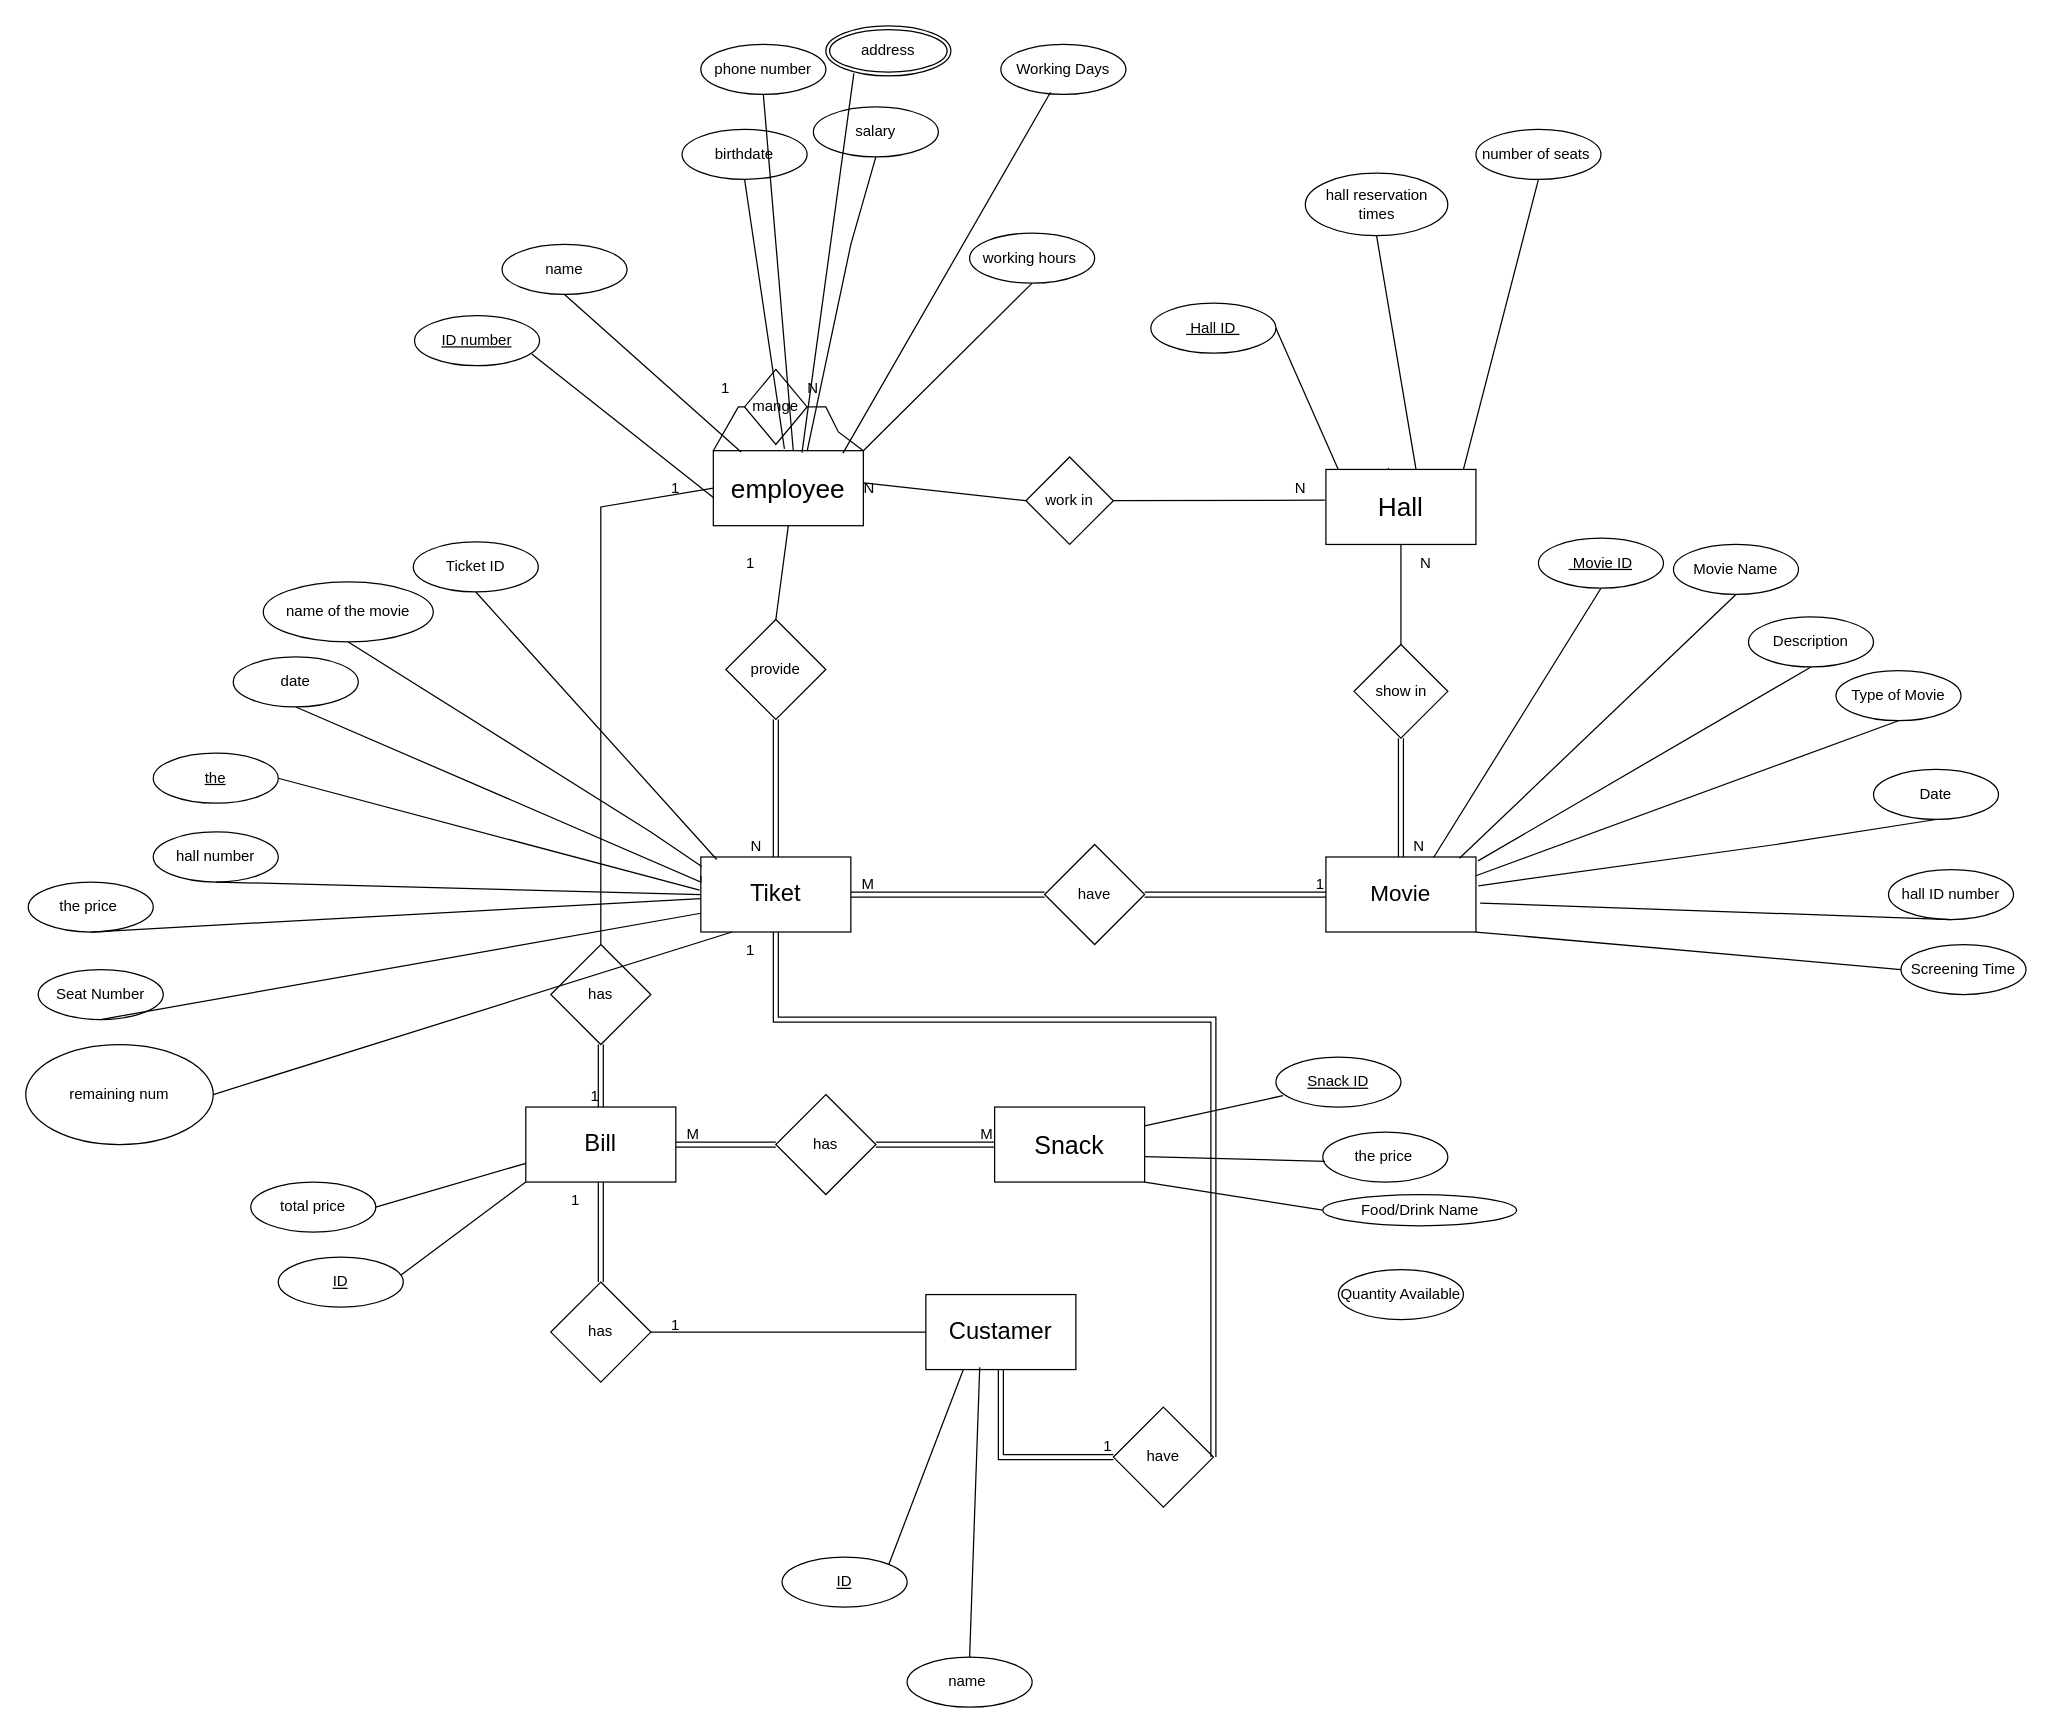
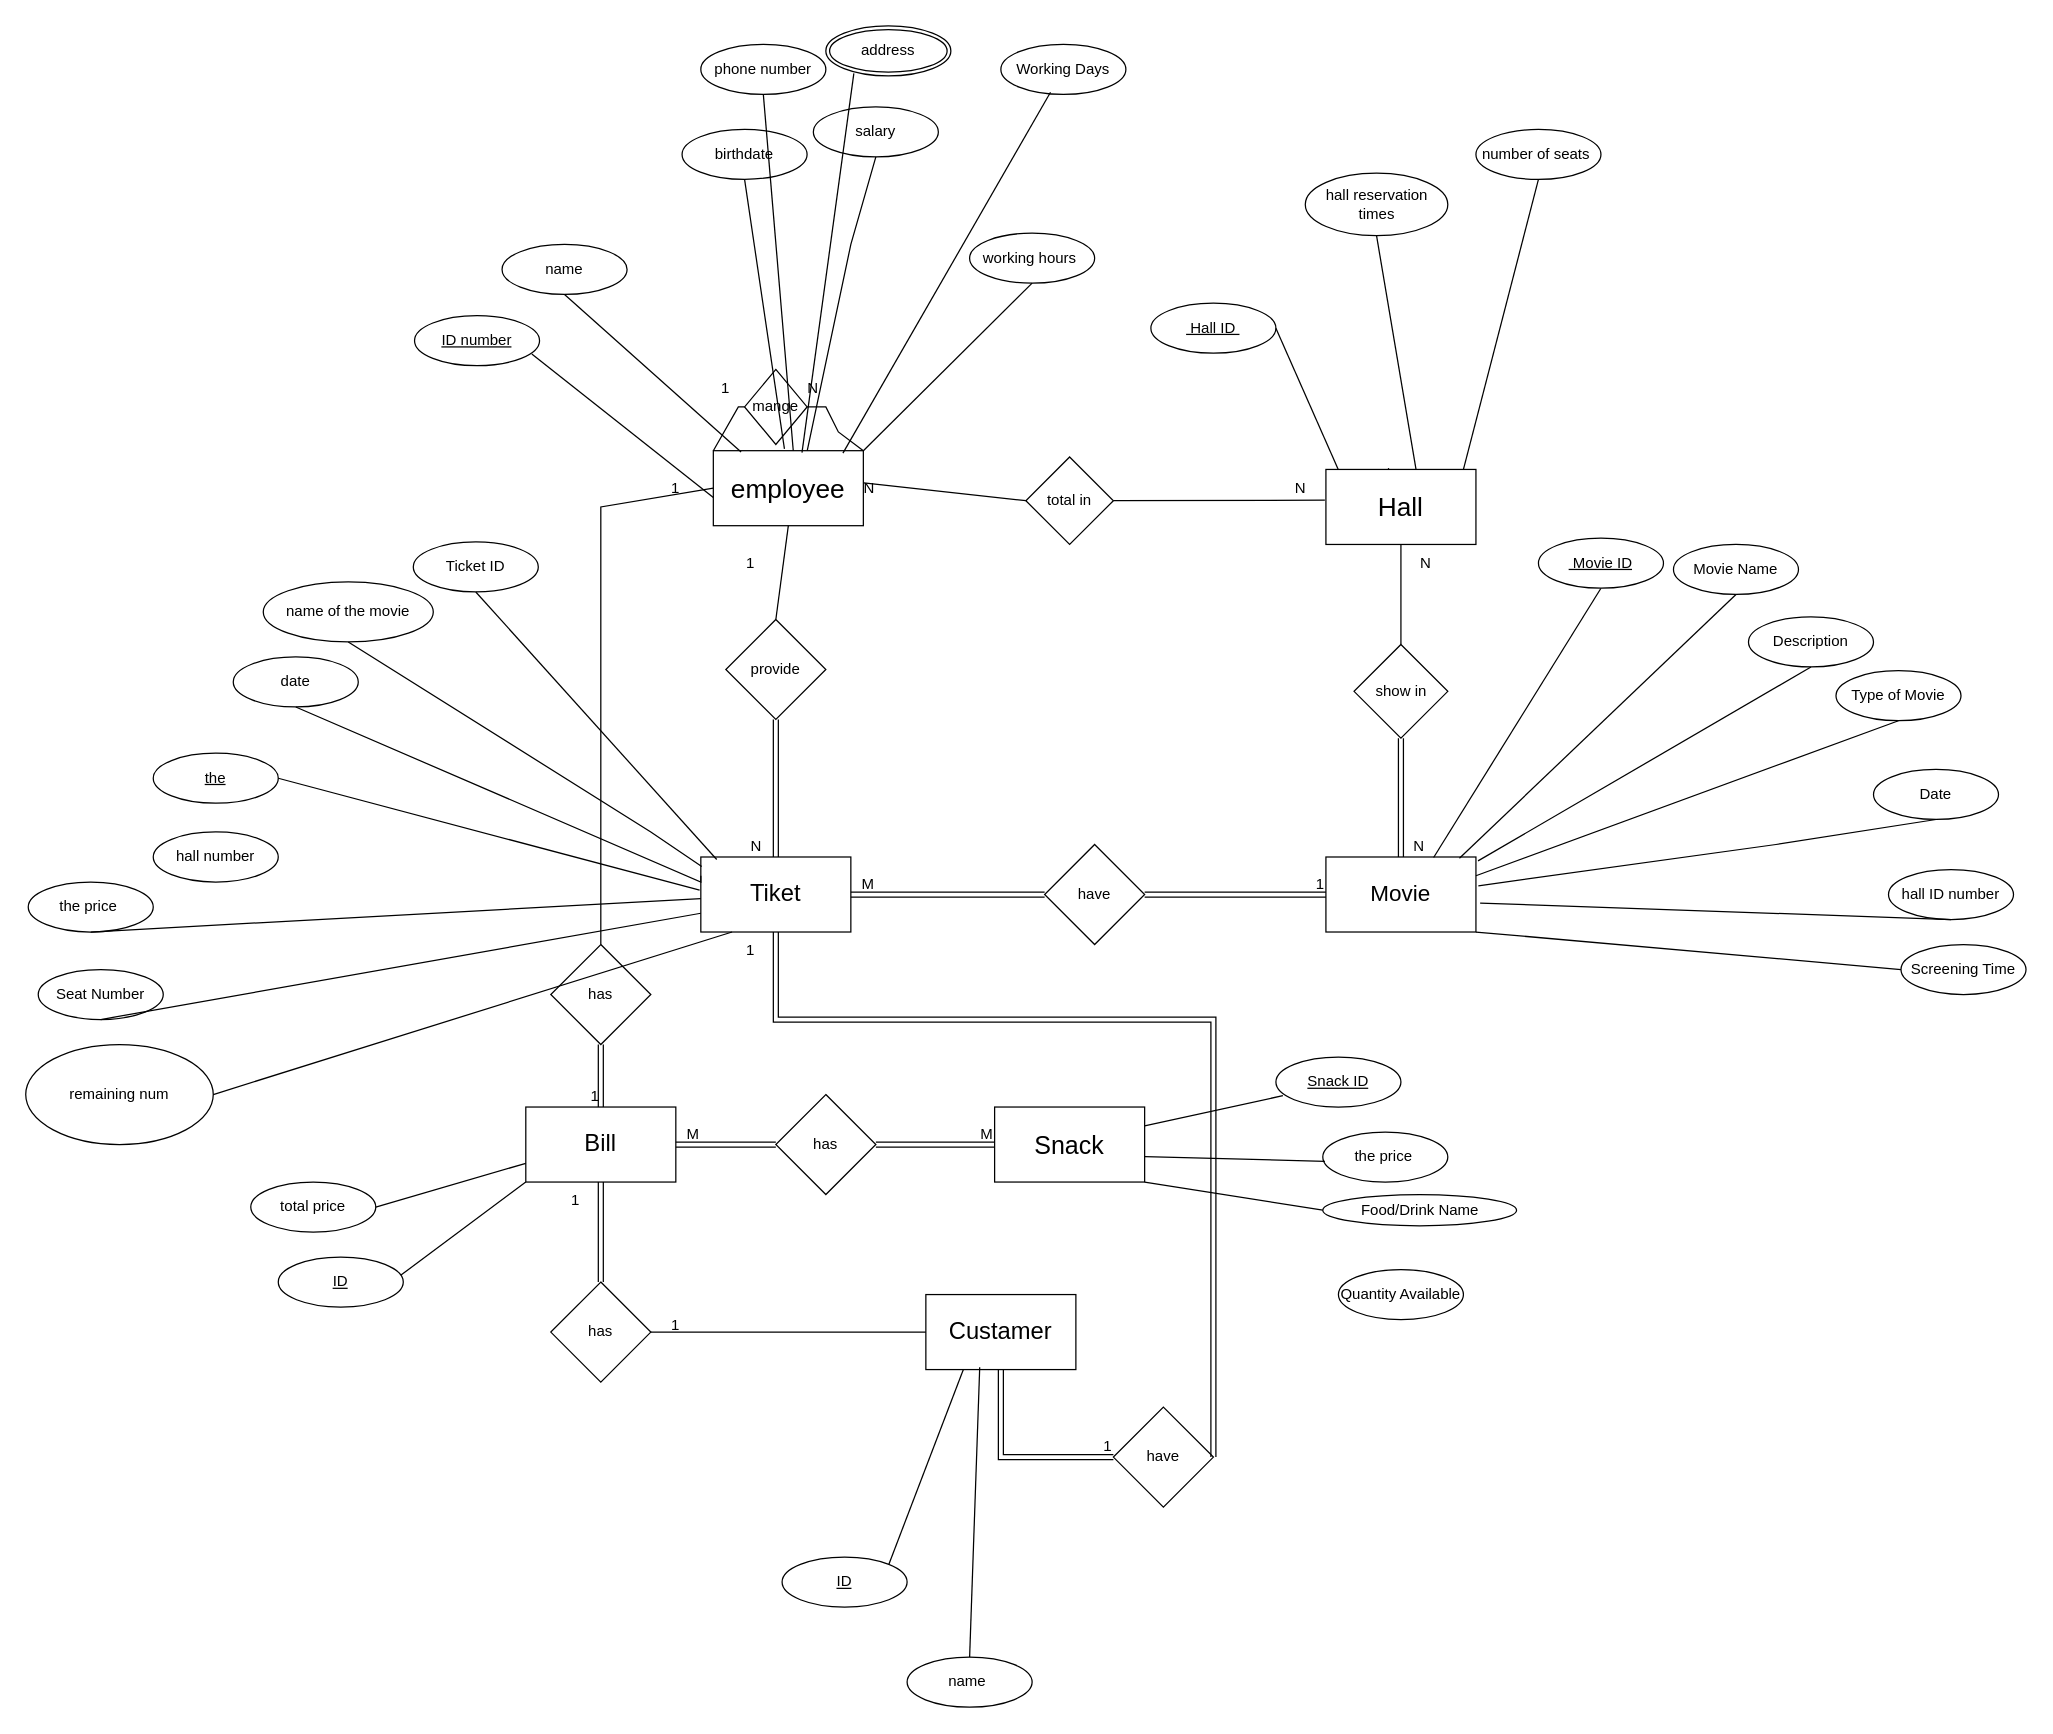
(1069, 501) -> (1069, 501)
(460, 888) -> none
